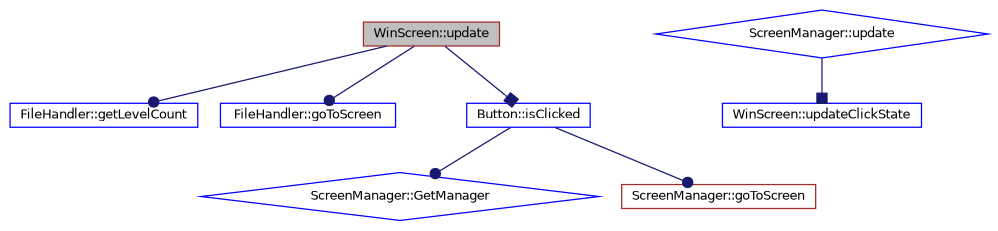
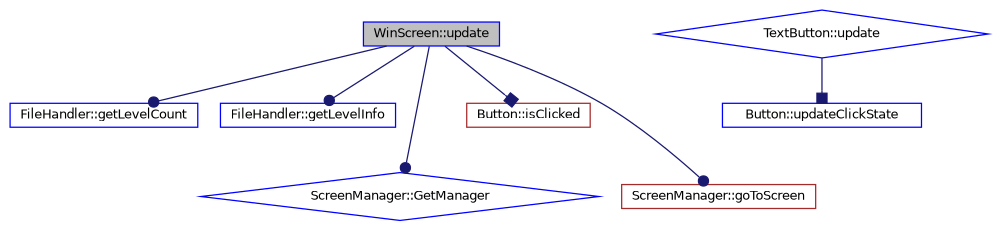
(431, 34) -> (431, 34)
(822, 34) -> (822, 34)
(308, 115) -> (308, 115)
(528, 115) -> (528, 115)
(822, 115) -> (822, 115)
(475, 149) -> (418, 104)
(619, 154) -> (591, 98)
